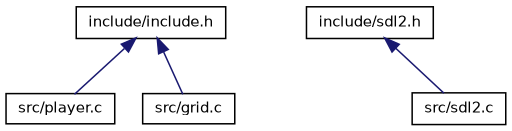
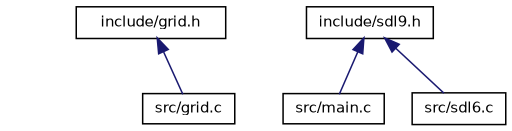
(151, 23) -> (151, 23)
(370, 23) -> (370, 23)
(60, 109) -> none
none -> (334, 109)
(459, 109) -> (459, 109)
